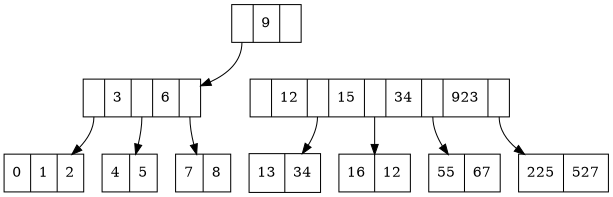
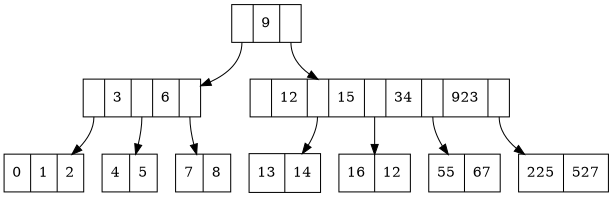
none -> (296, 60)
(303, 173) -> (303, 173)
